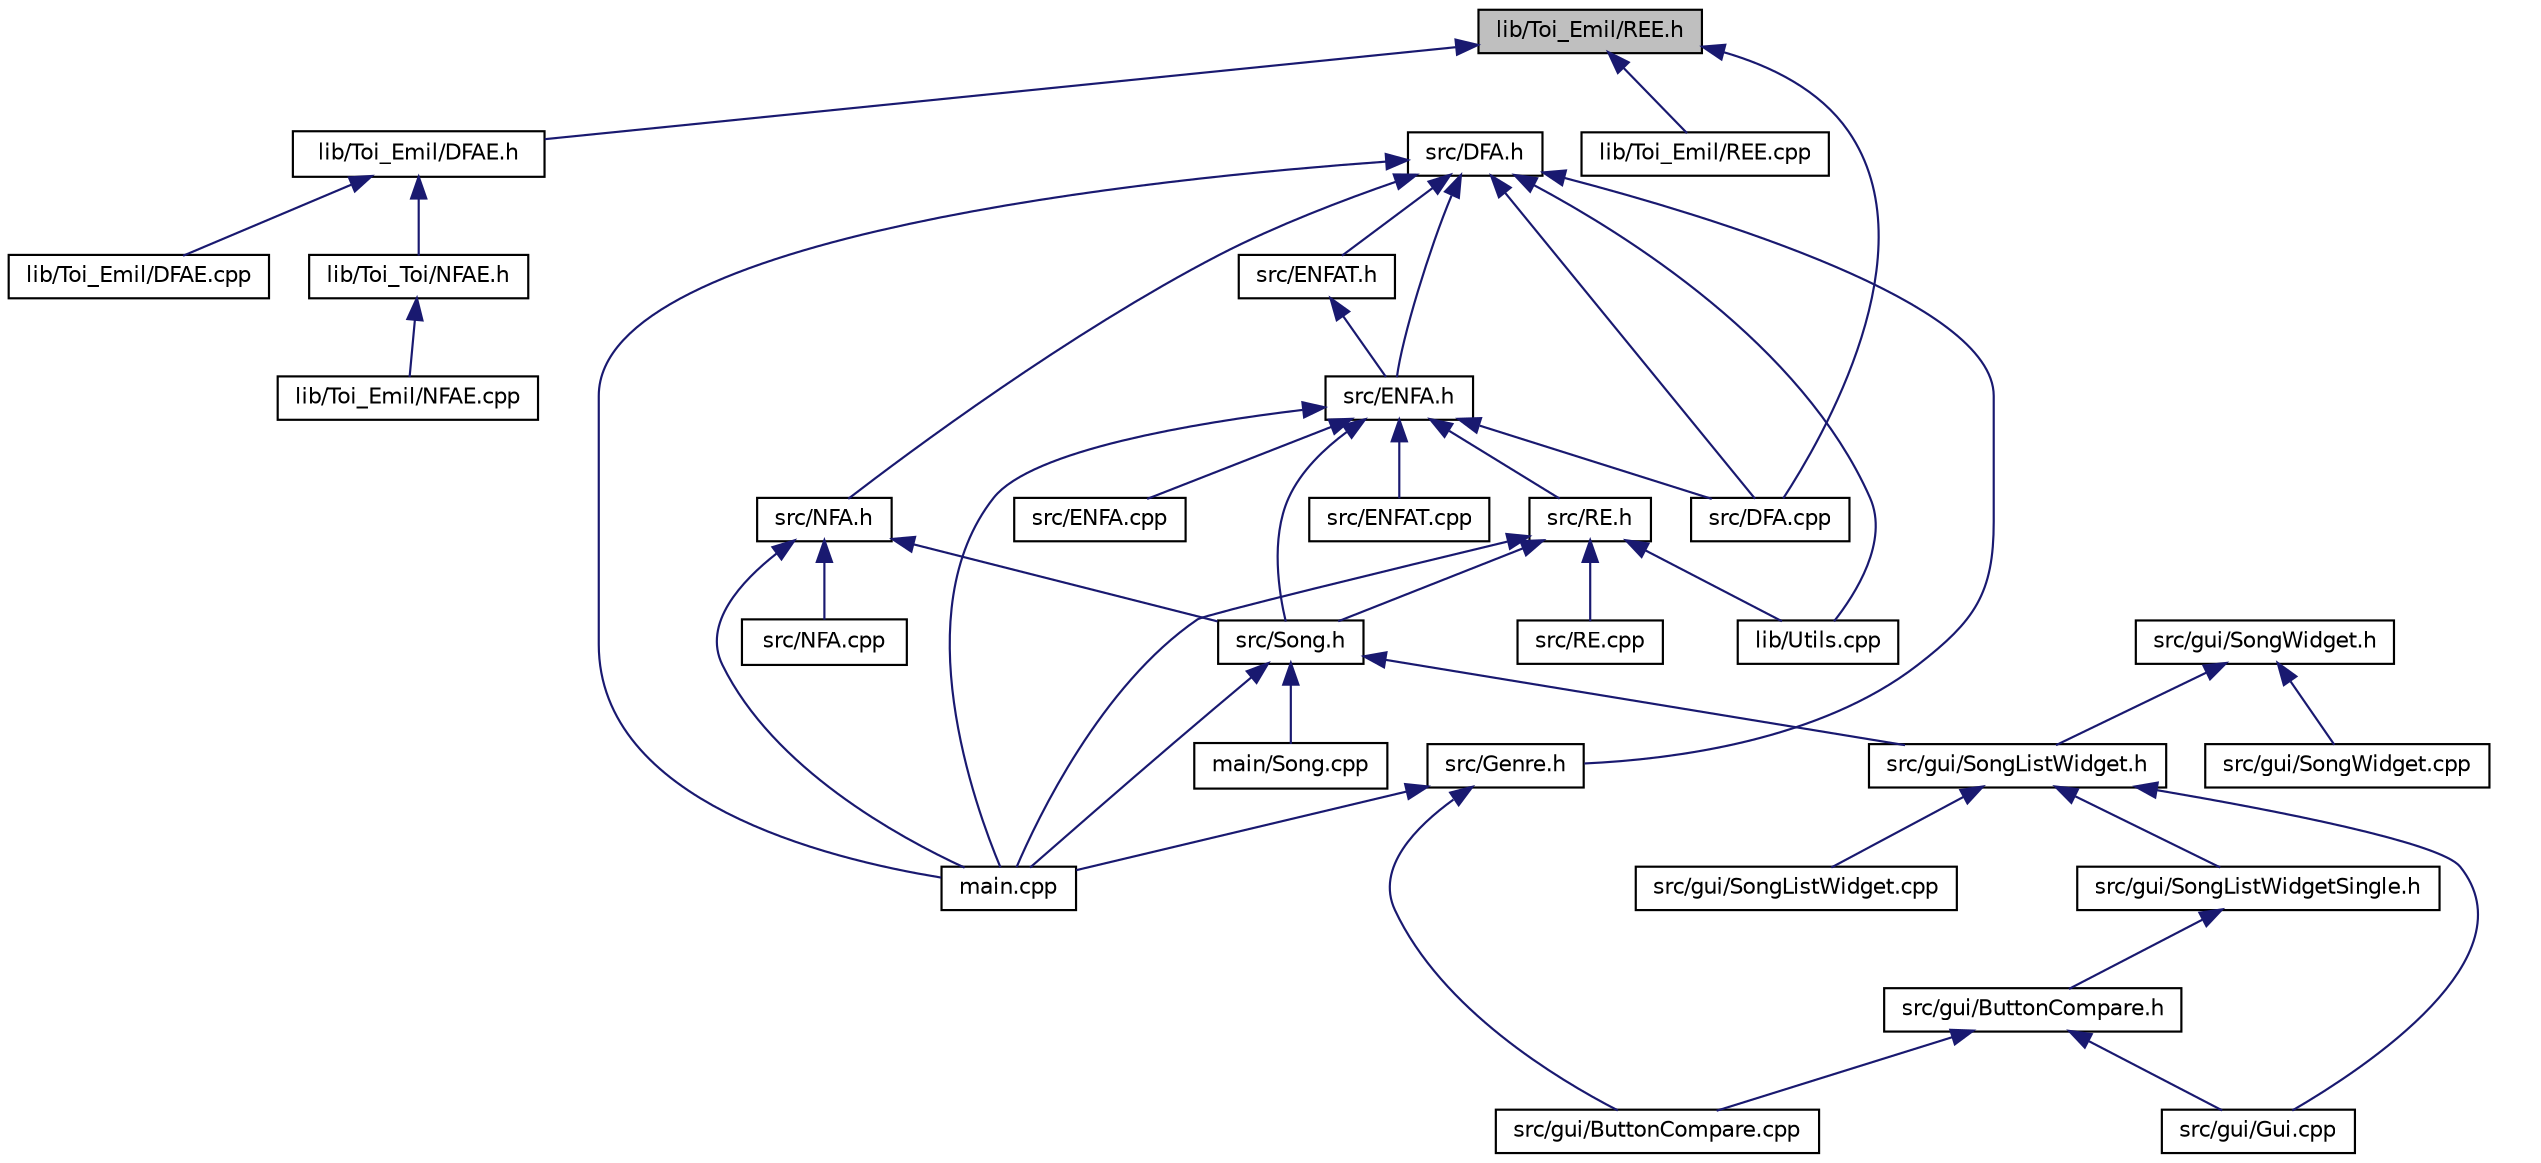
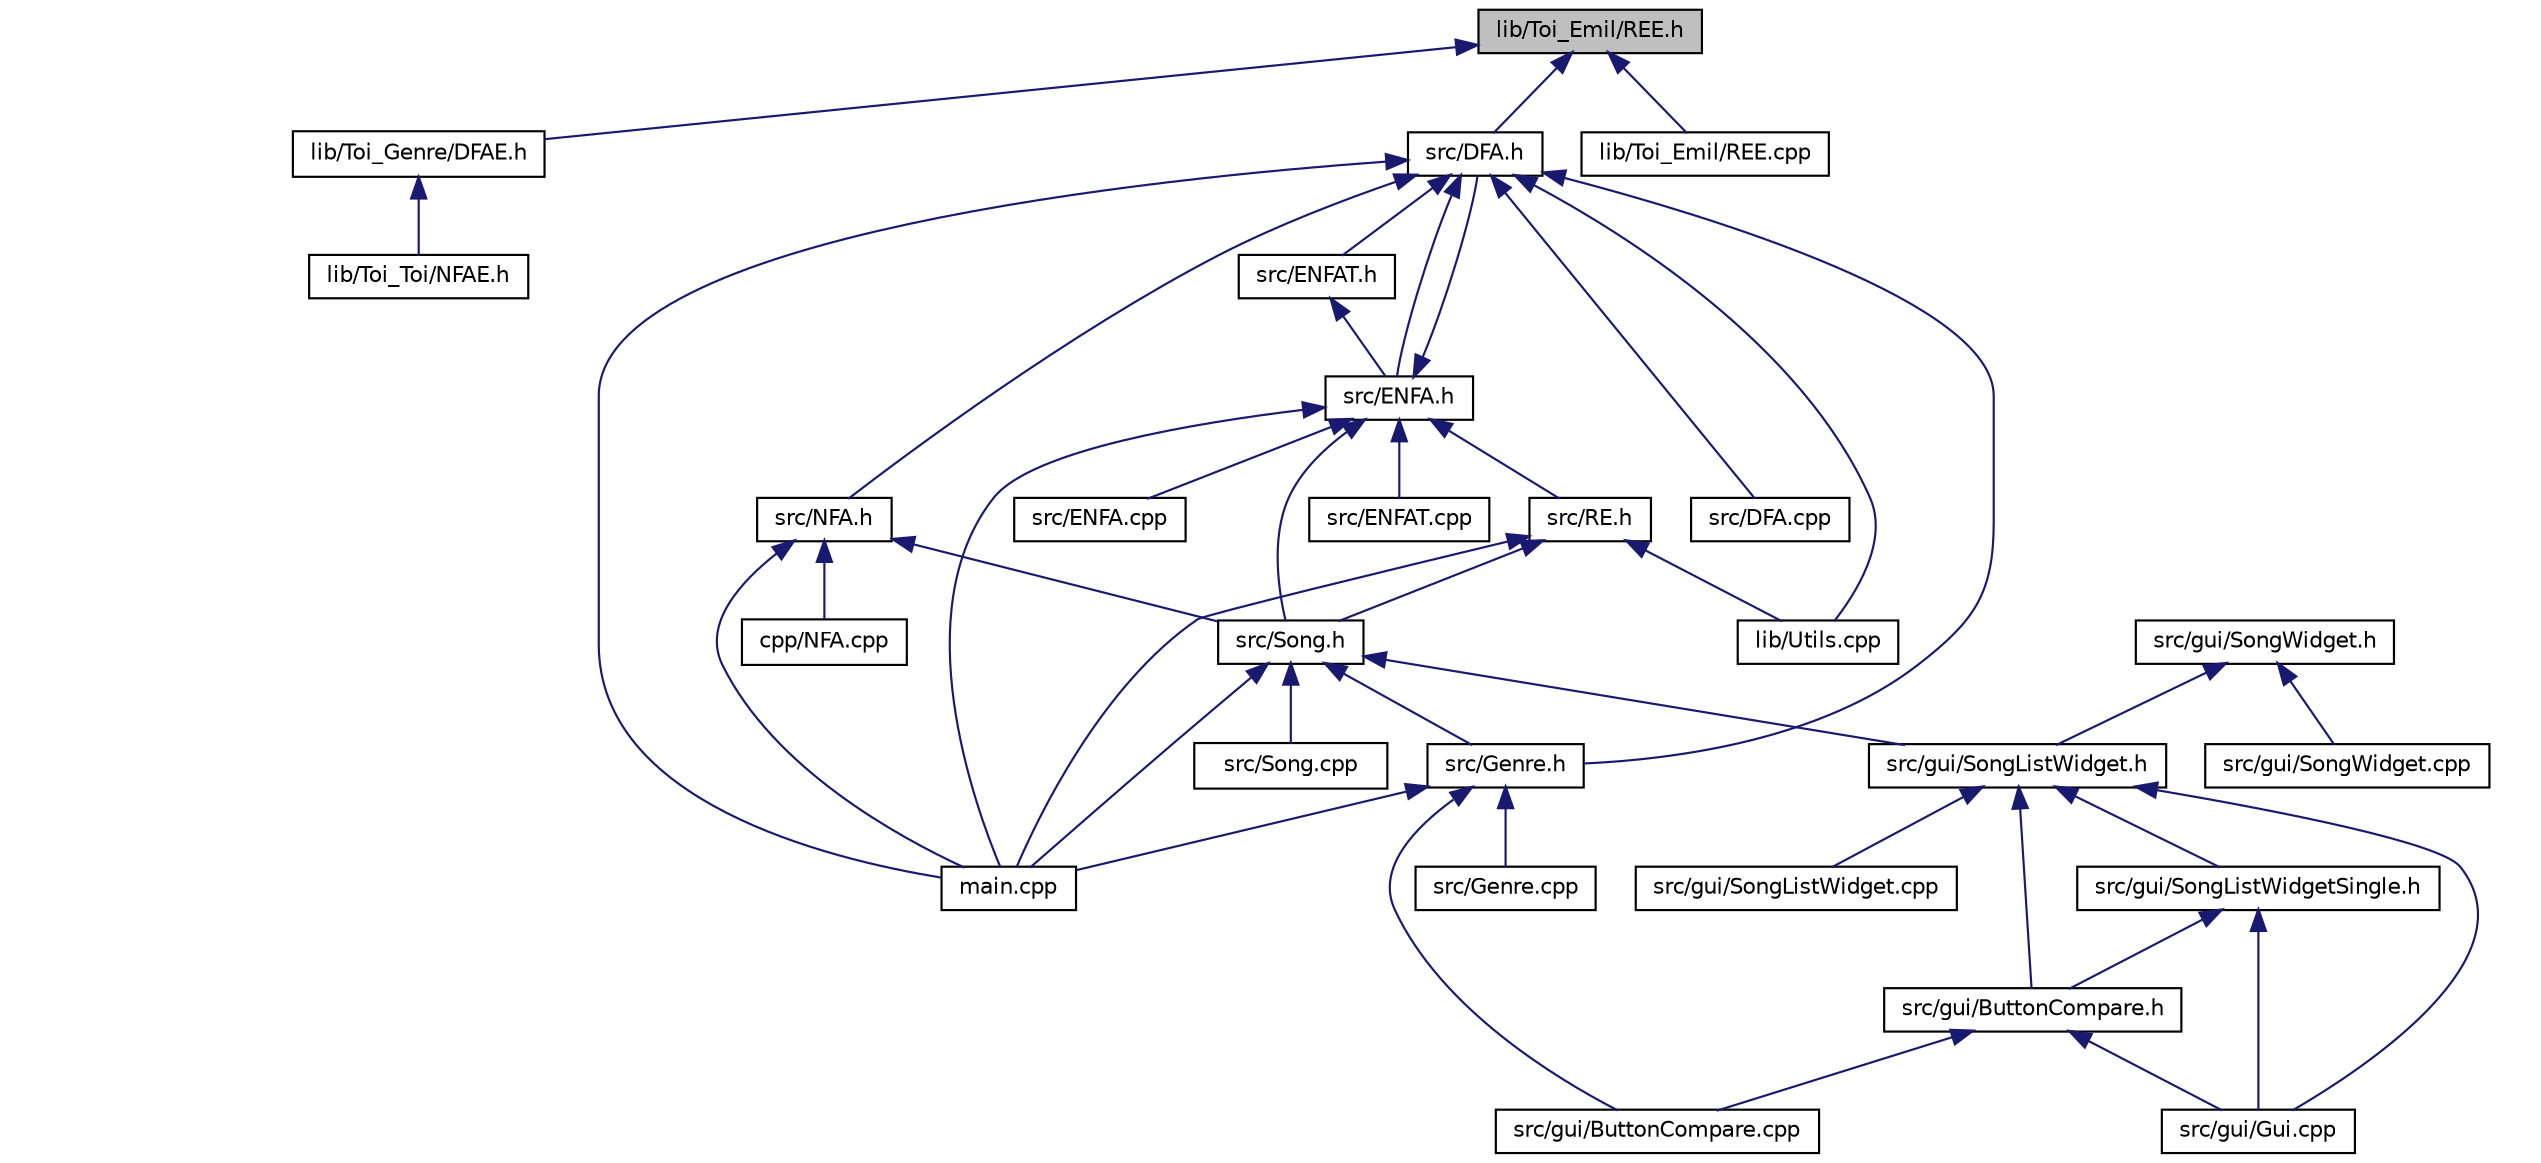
(419, 154) -> (419, 154)
(1877, 247) -> (1525, 100)
(139, 277) -> none
(408, 398) -> none
(1596, 462) -> (1455, 267)
(824, 642) -> (824, 642)
(1590, 642) -> none
none -> (1408, 709)
(1291, 766) -> (1291, 766)
none -> (1506, 888)
none -> (2026, 899)
none -> (2258, 1021)
